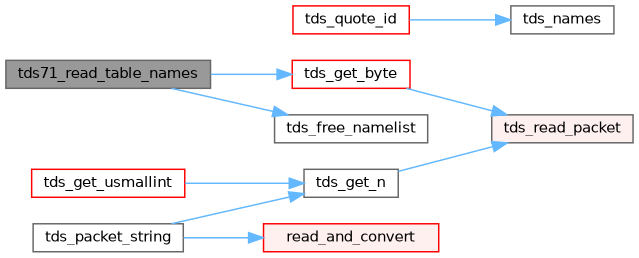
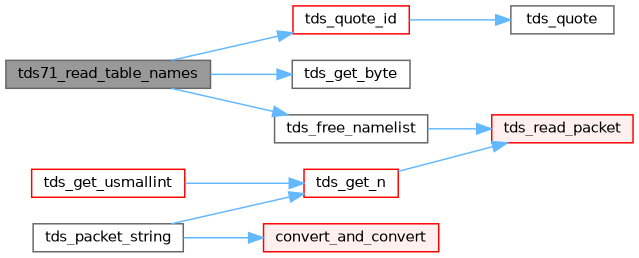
(562, 20) -> (562, 20)
none -> (225, 48)
(351, 74) -> (351, 74)
(449, 100) -> (452, 129)
(562, 129) -> (562, 129)
(351, 183) -> (351, 183)
(351, 238) -> (351, 238)
